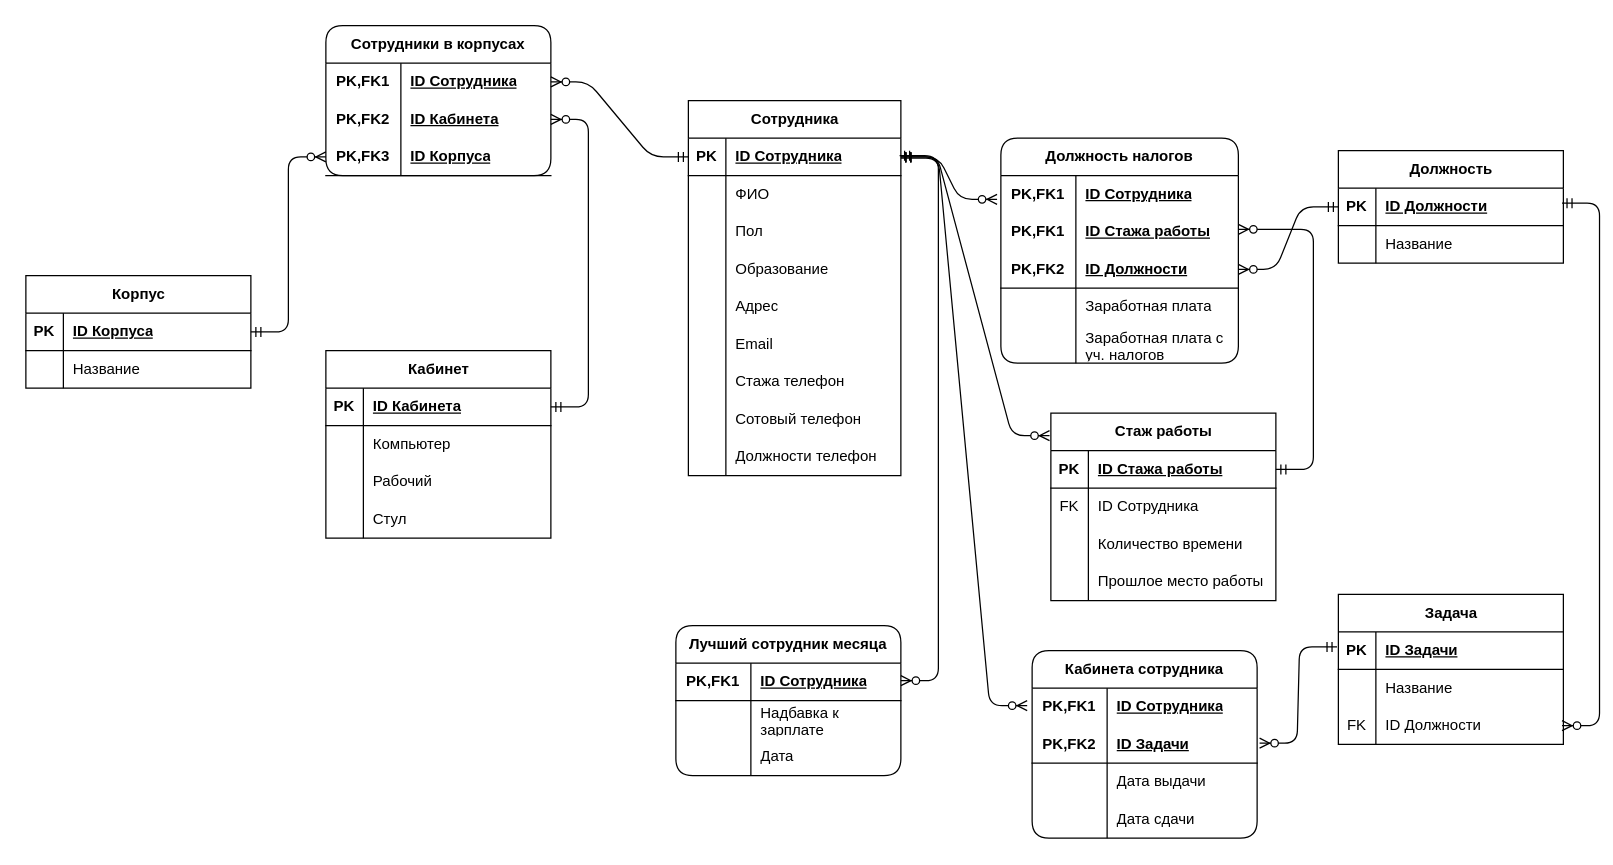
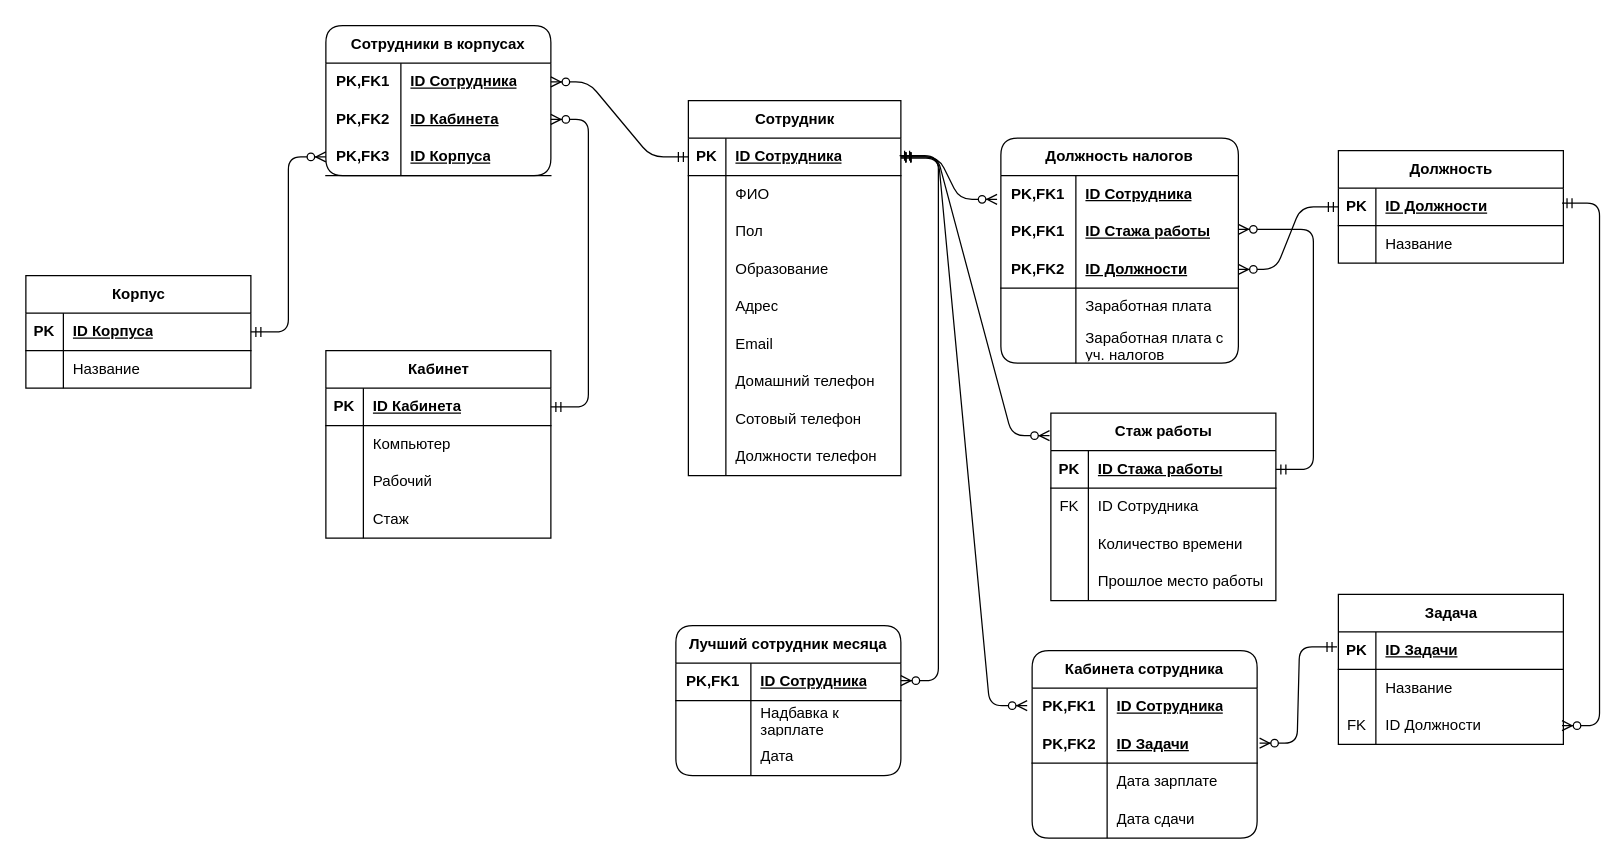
(795, 119) -> (795, 119)
(788, 382) -> (801, 382)
(390, 519) -> (390, 519)
(1161, 782) -> (1170, 782)
